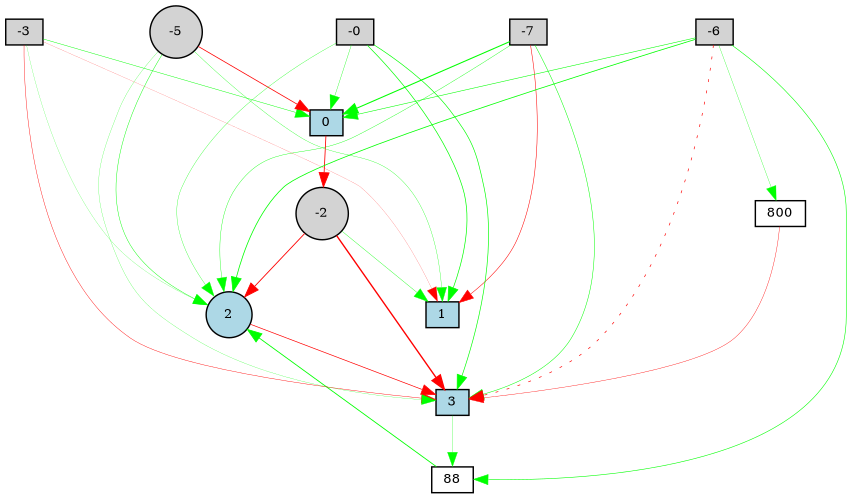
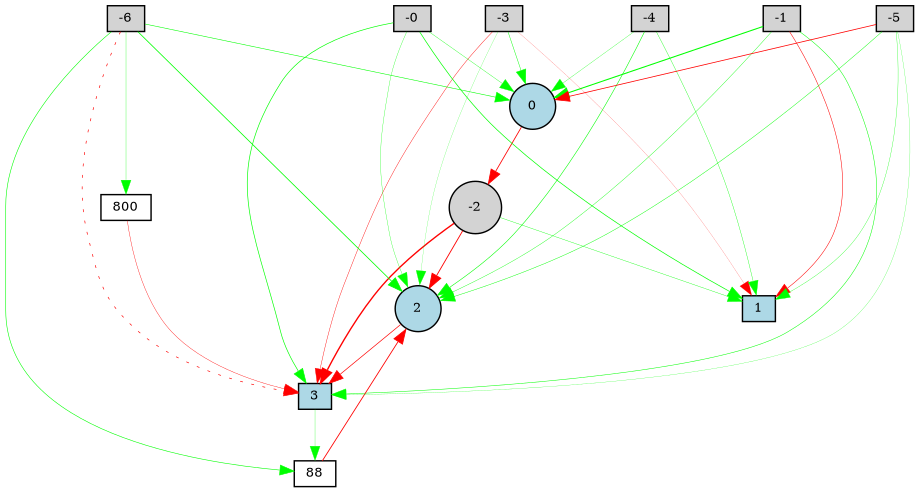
none -> (650, 19)
(176, 32) -> (895, 19)
(528, 32) -> (782, 19)
(326, 123) -> (533, 106)
(348, 402) -> (358, 404)
